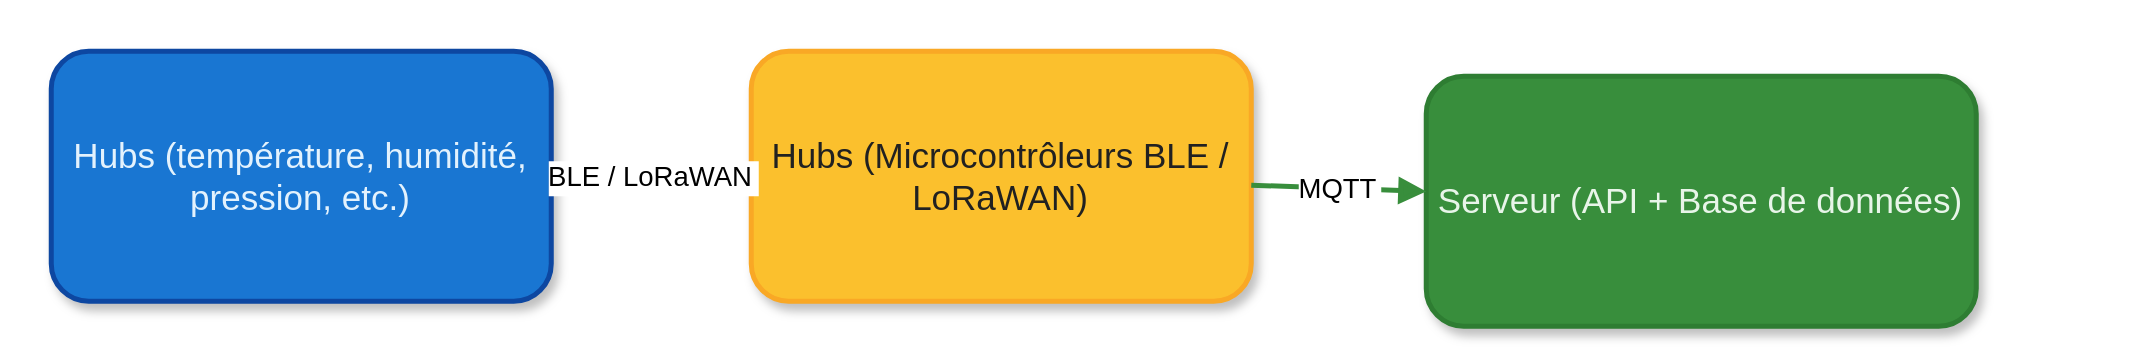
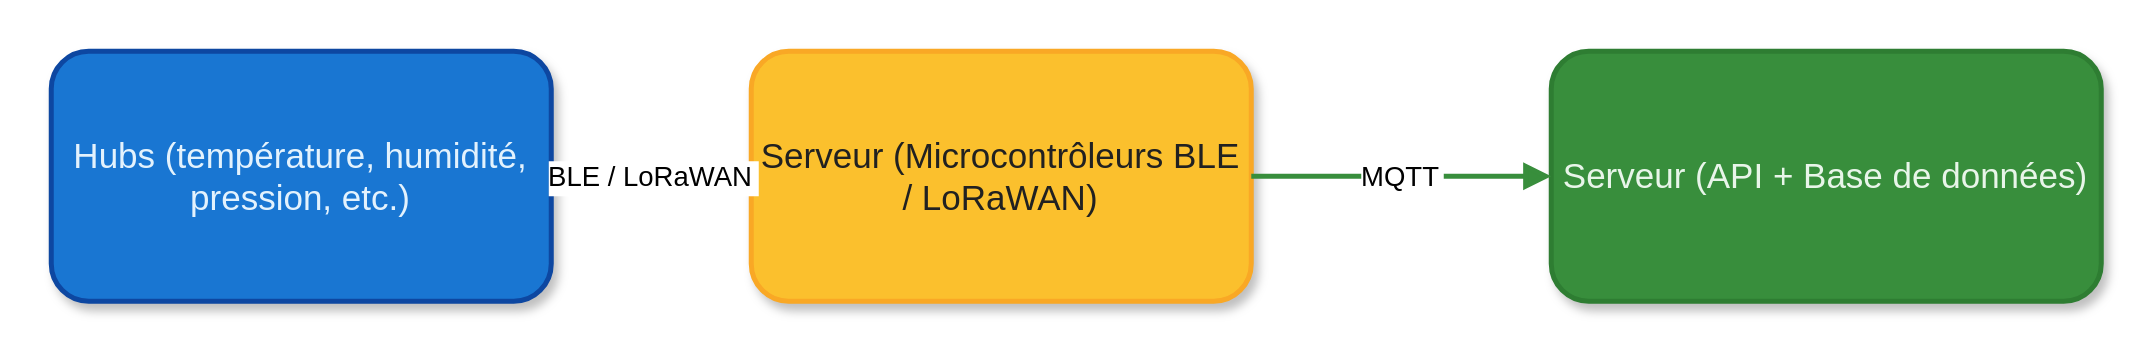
(1001, 176) -> (1001, 176)
(1701, 201) -> (1826, 176)
